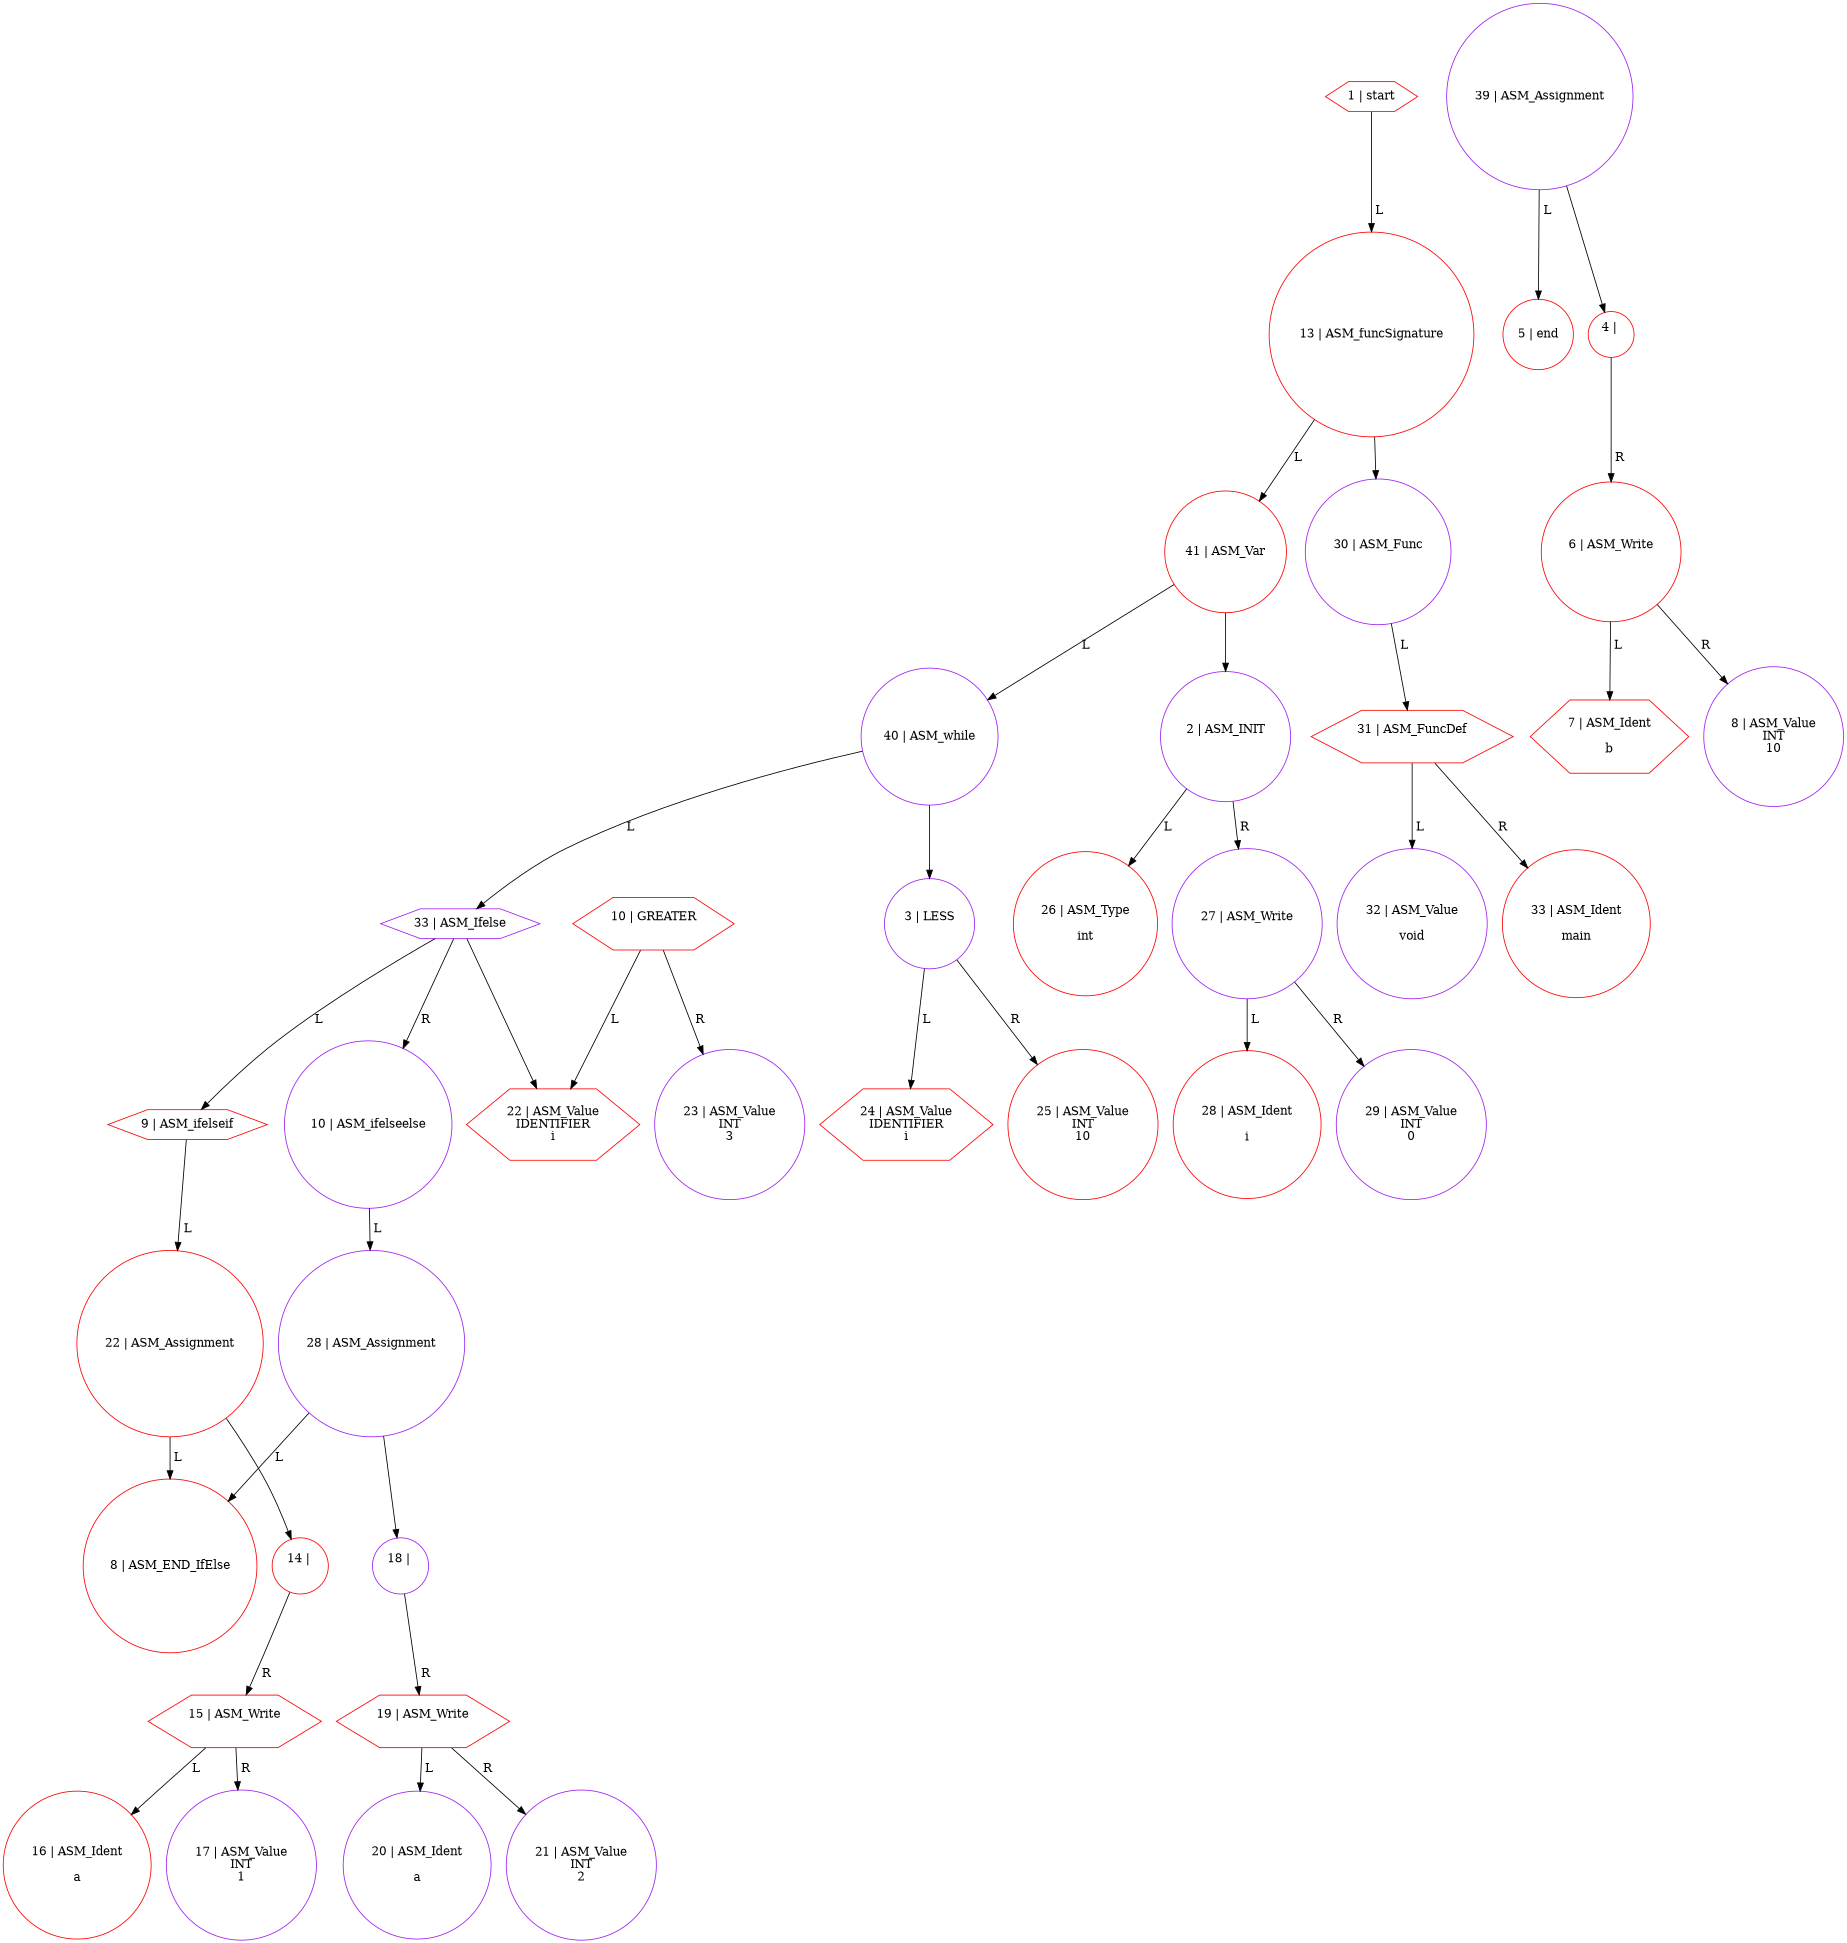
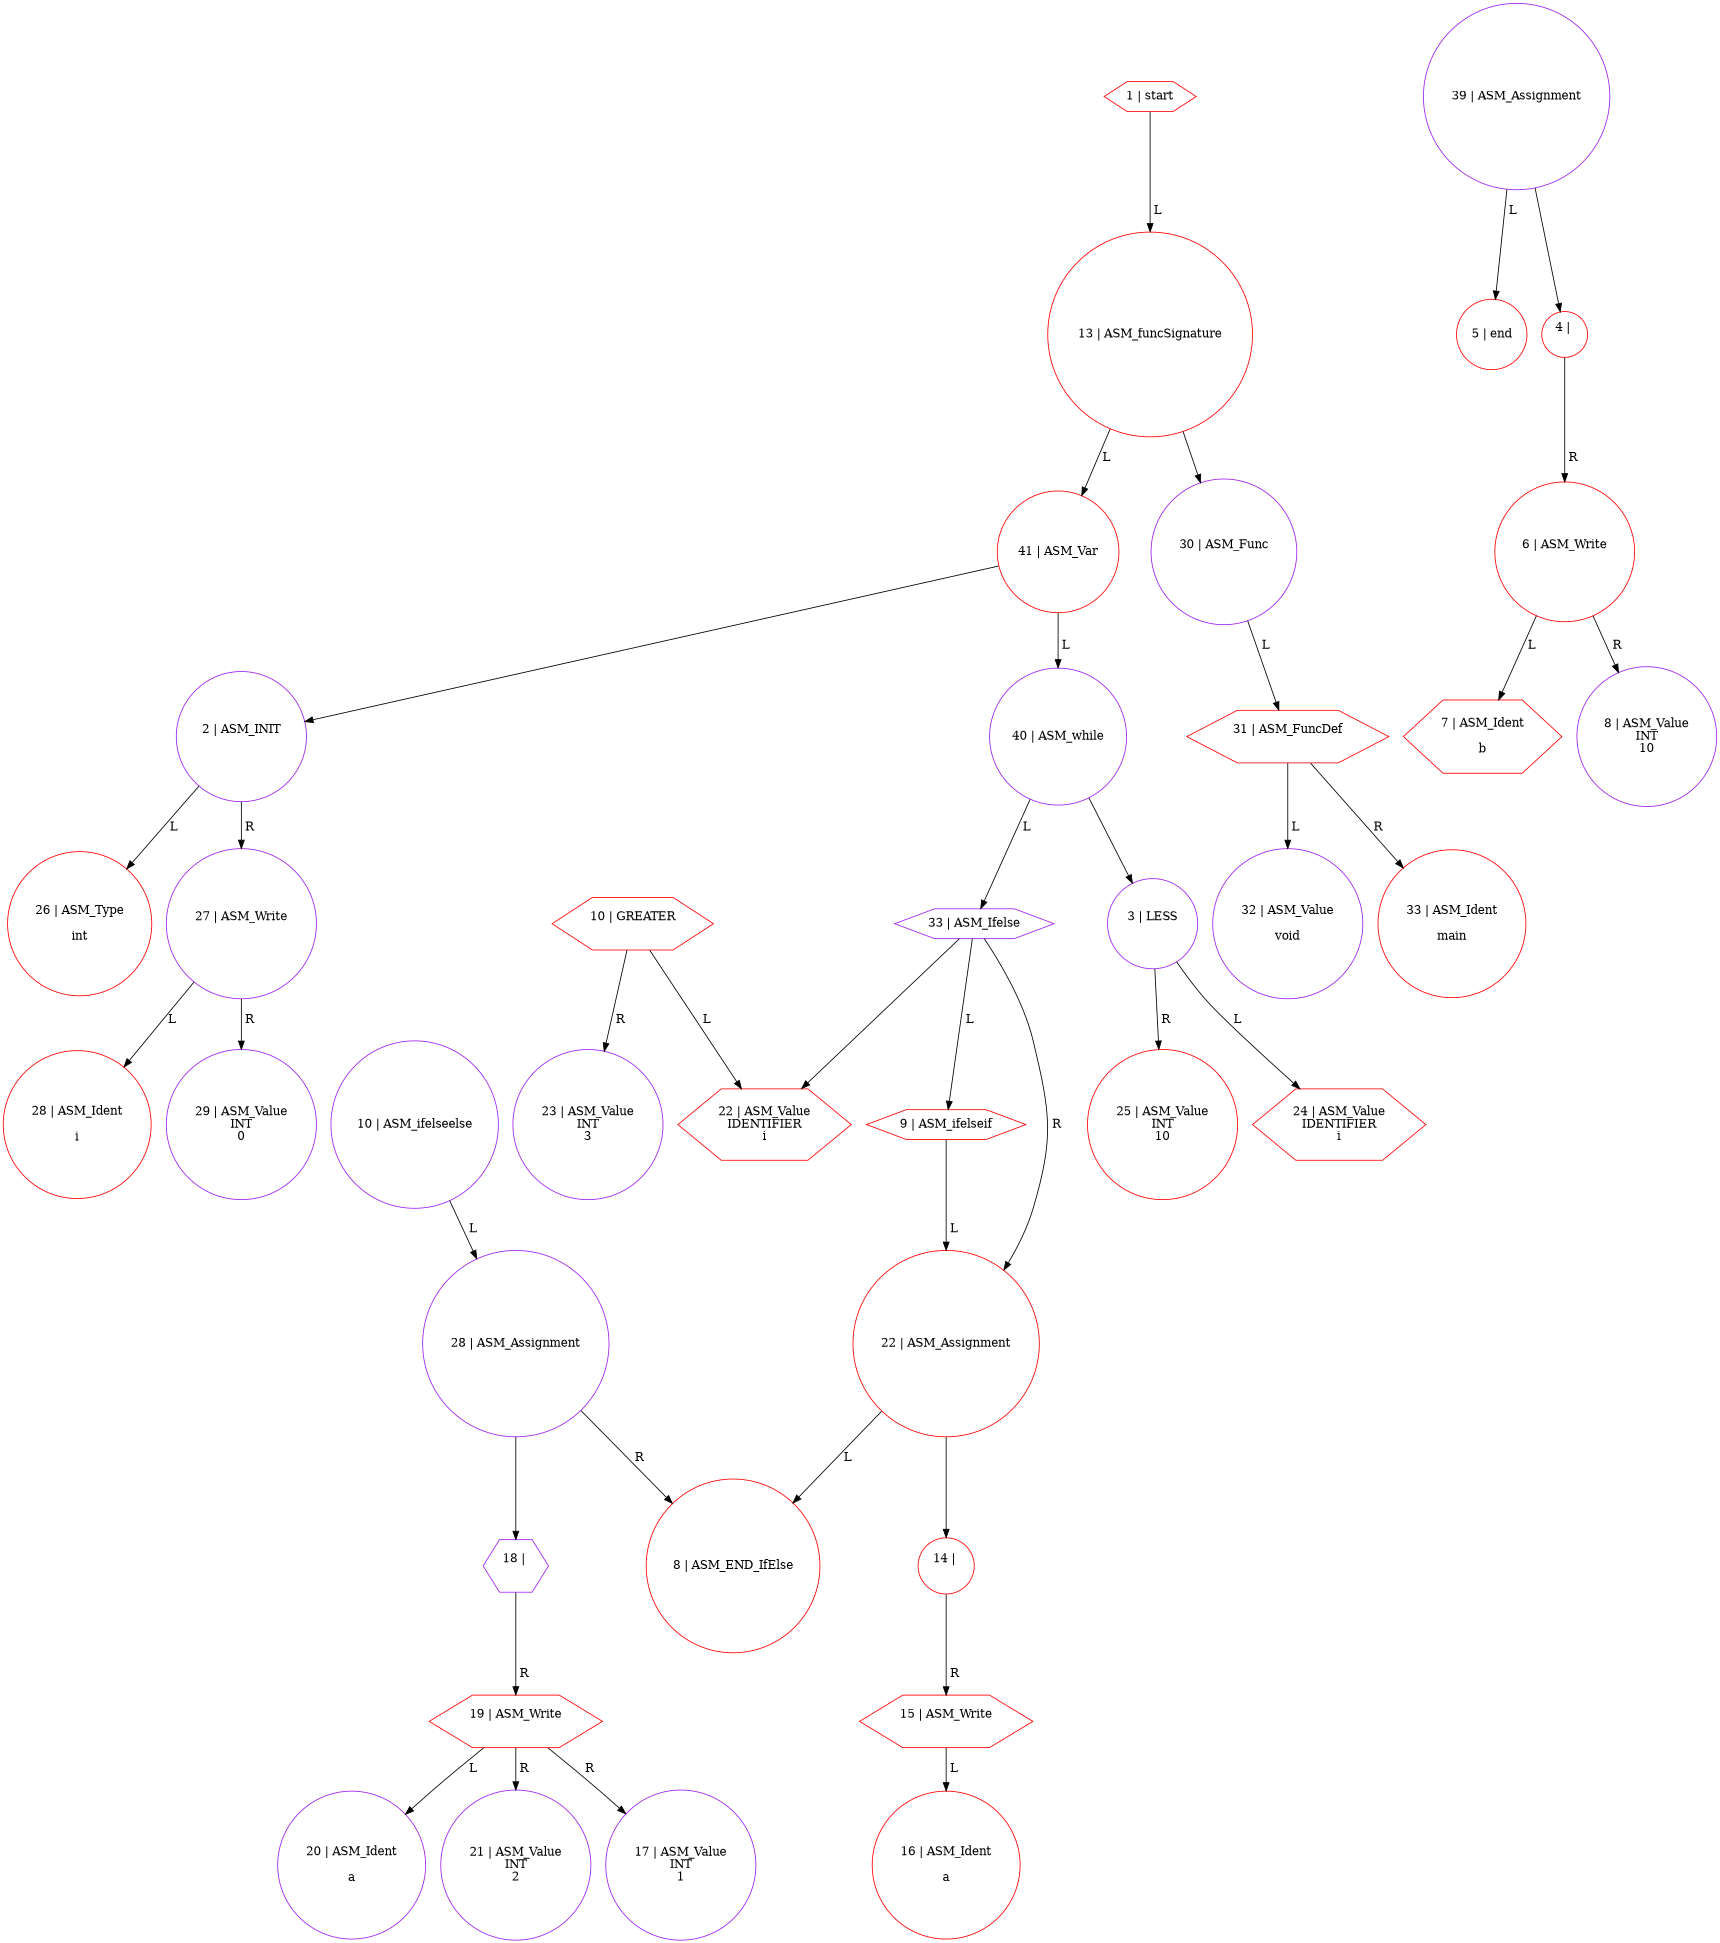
(430, 990) -> (1045, 1098)
(279, 1458) -> (639, 1458)
(401, 1566) -> (516, 1566)
(237, 1765) -> (584, 1778)
